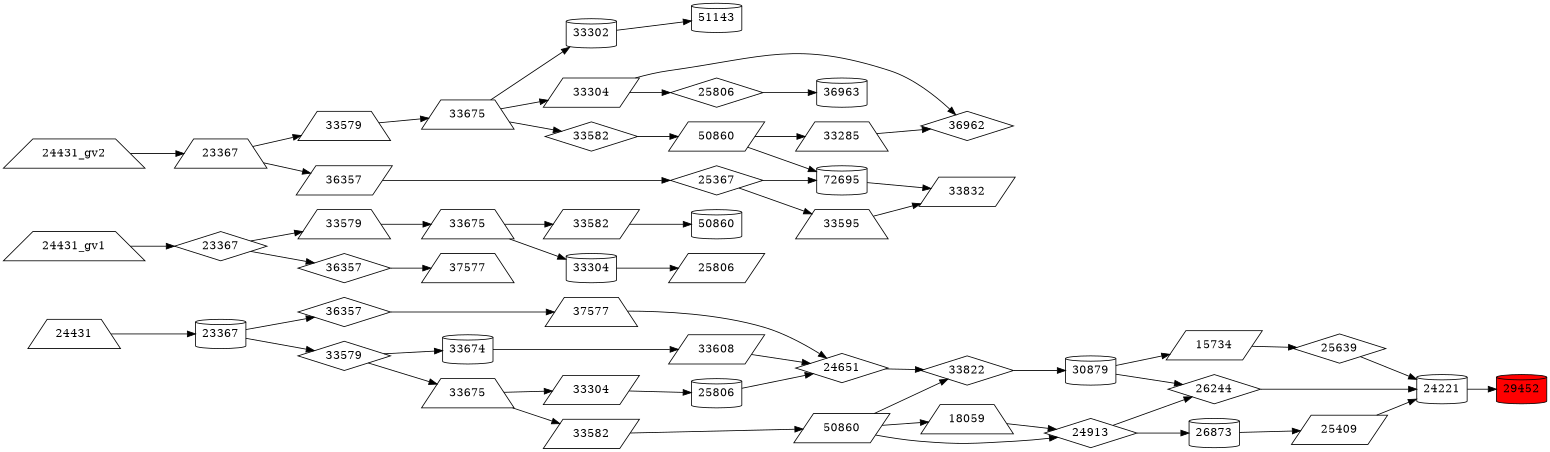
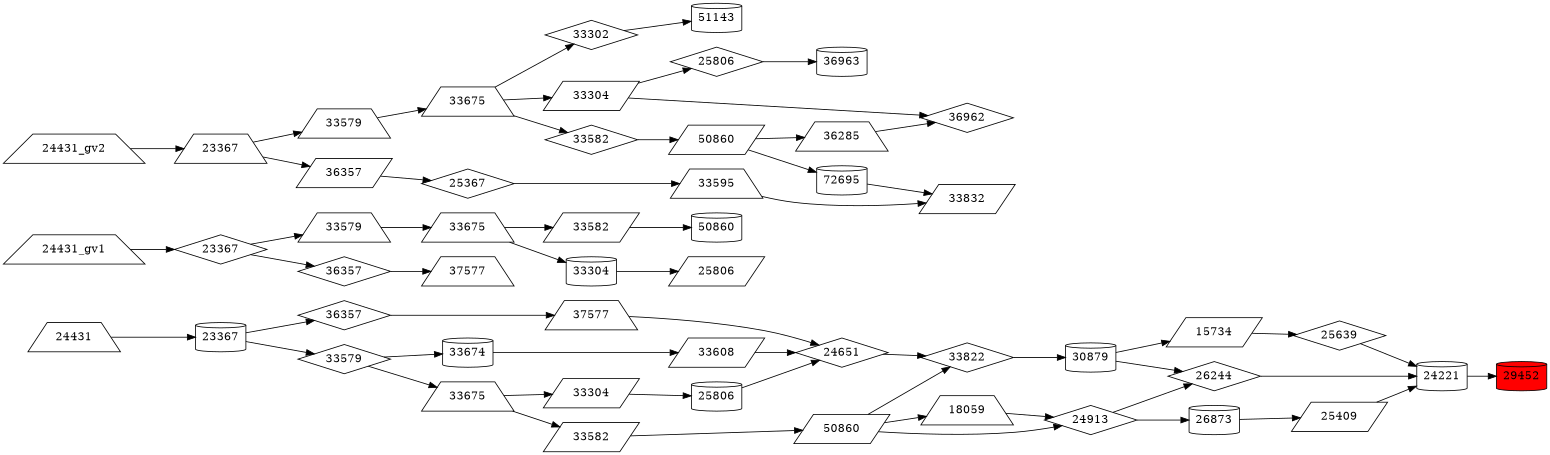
(591, 33) -> (591, 35)
(842, 136) -> (842, 136)
(786, 180) -> none
